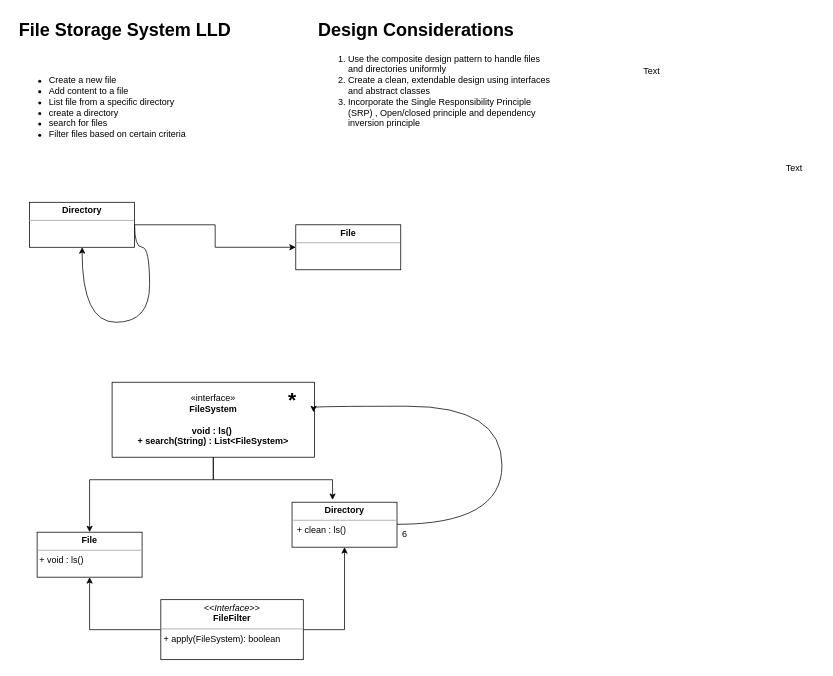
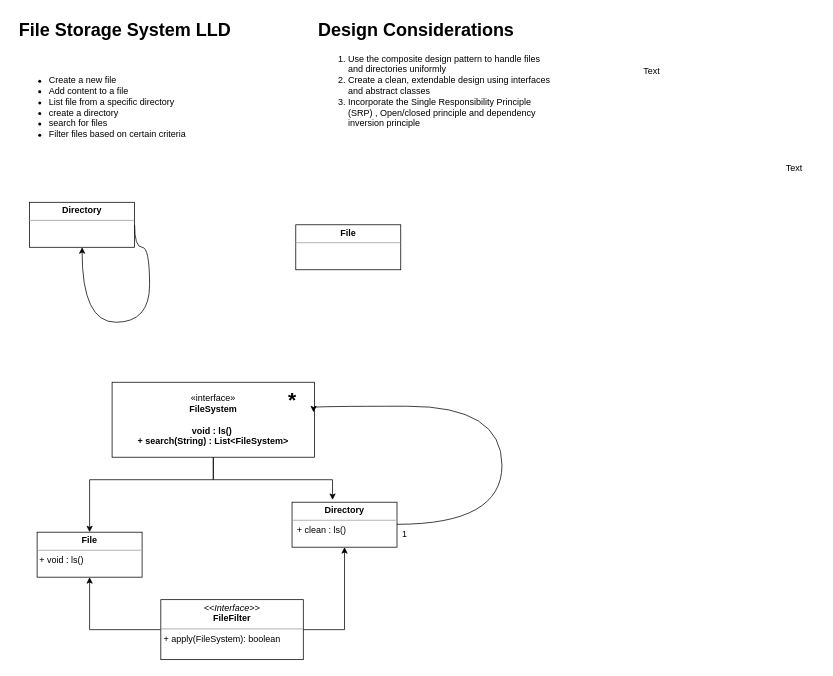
(215, 234) -> none
(405, 534) -> (405, 534)
